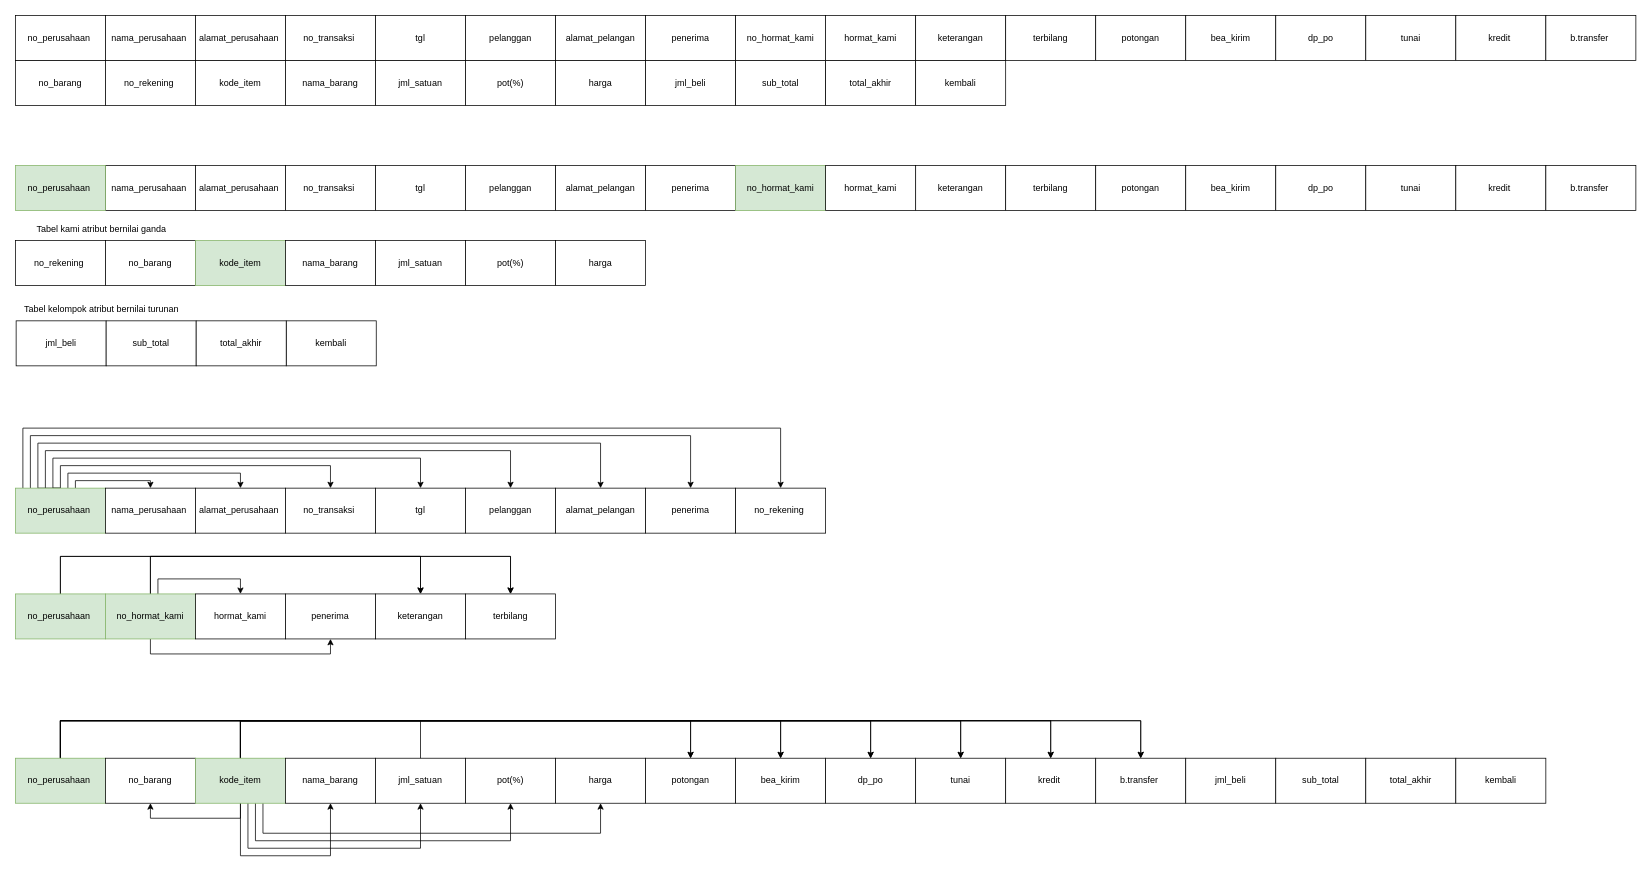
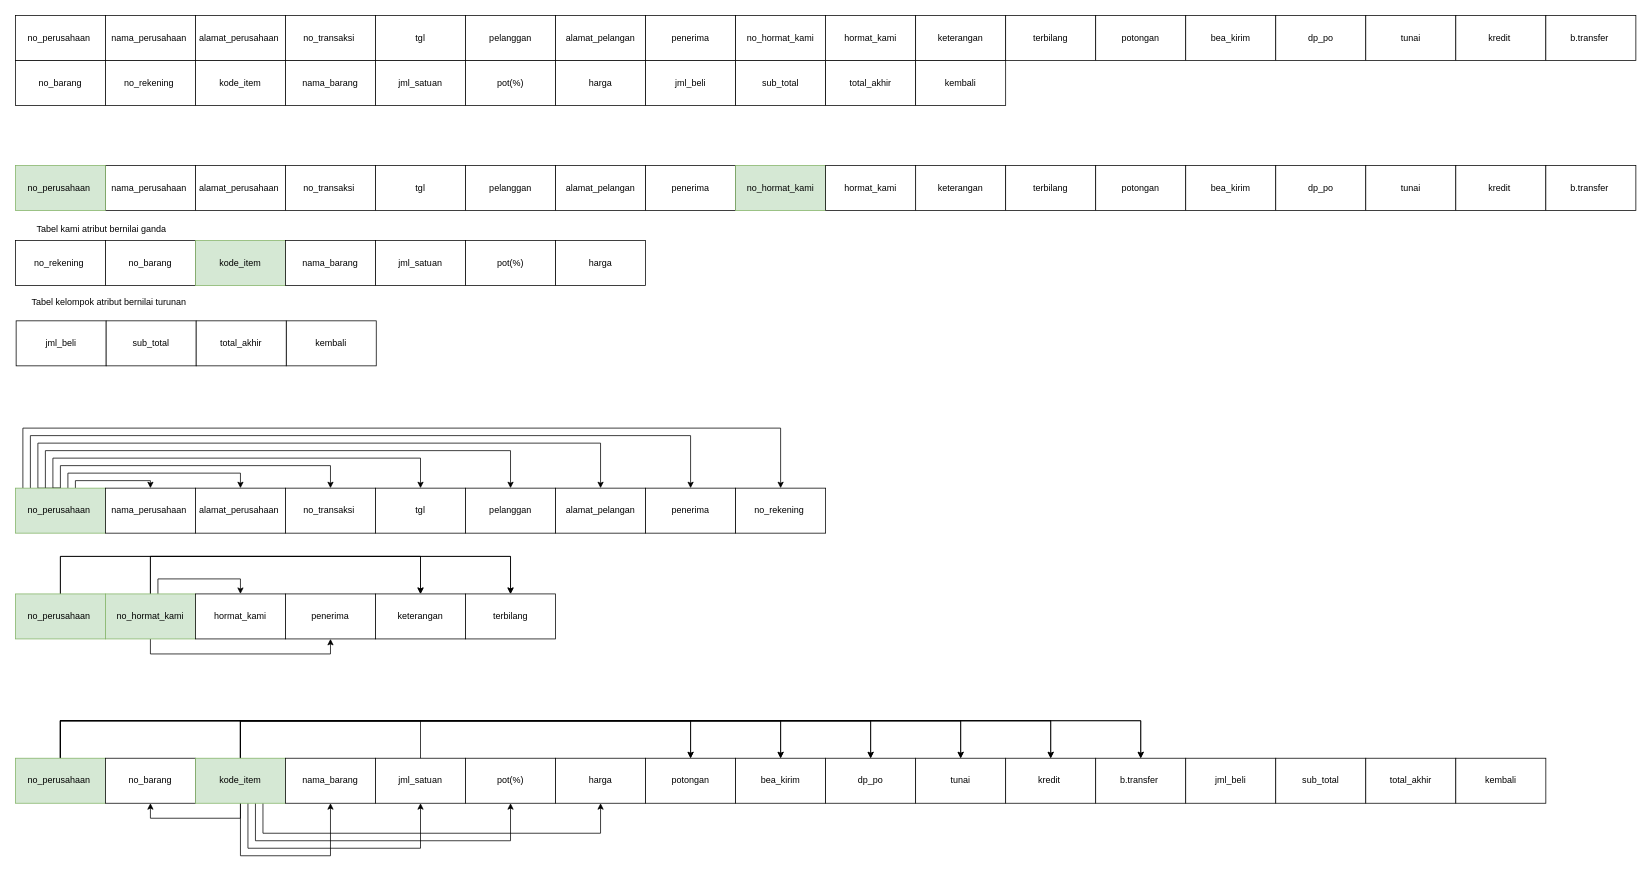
(102, 309) -> (109, 302)
